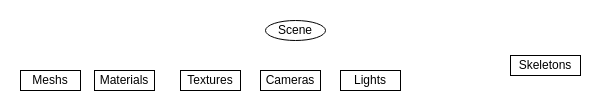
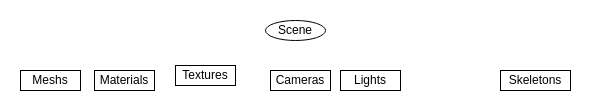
(546, 66) -> (536, 81)
(211, 81) -> (206, 76)
(291, 81) -> (301, 81)
